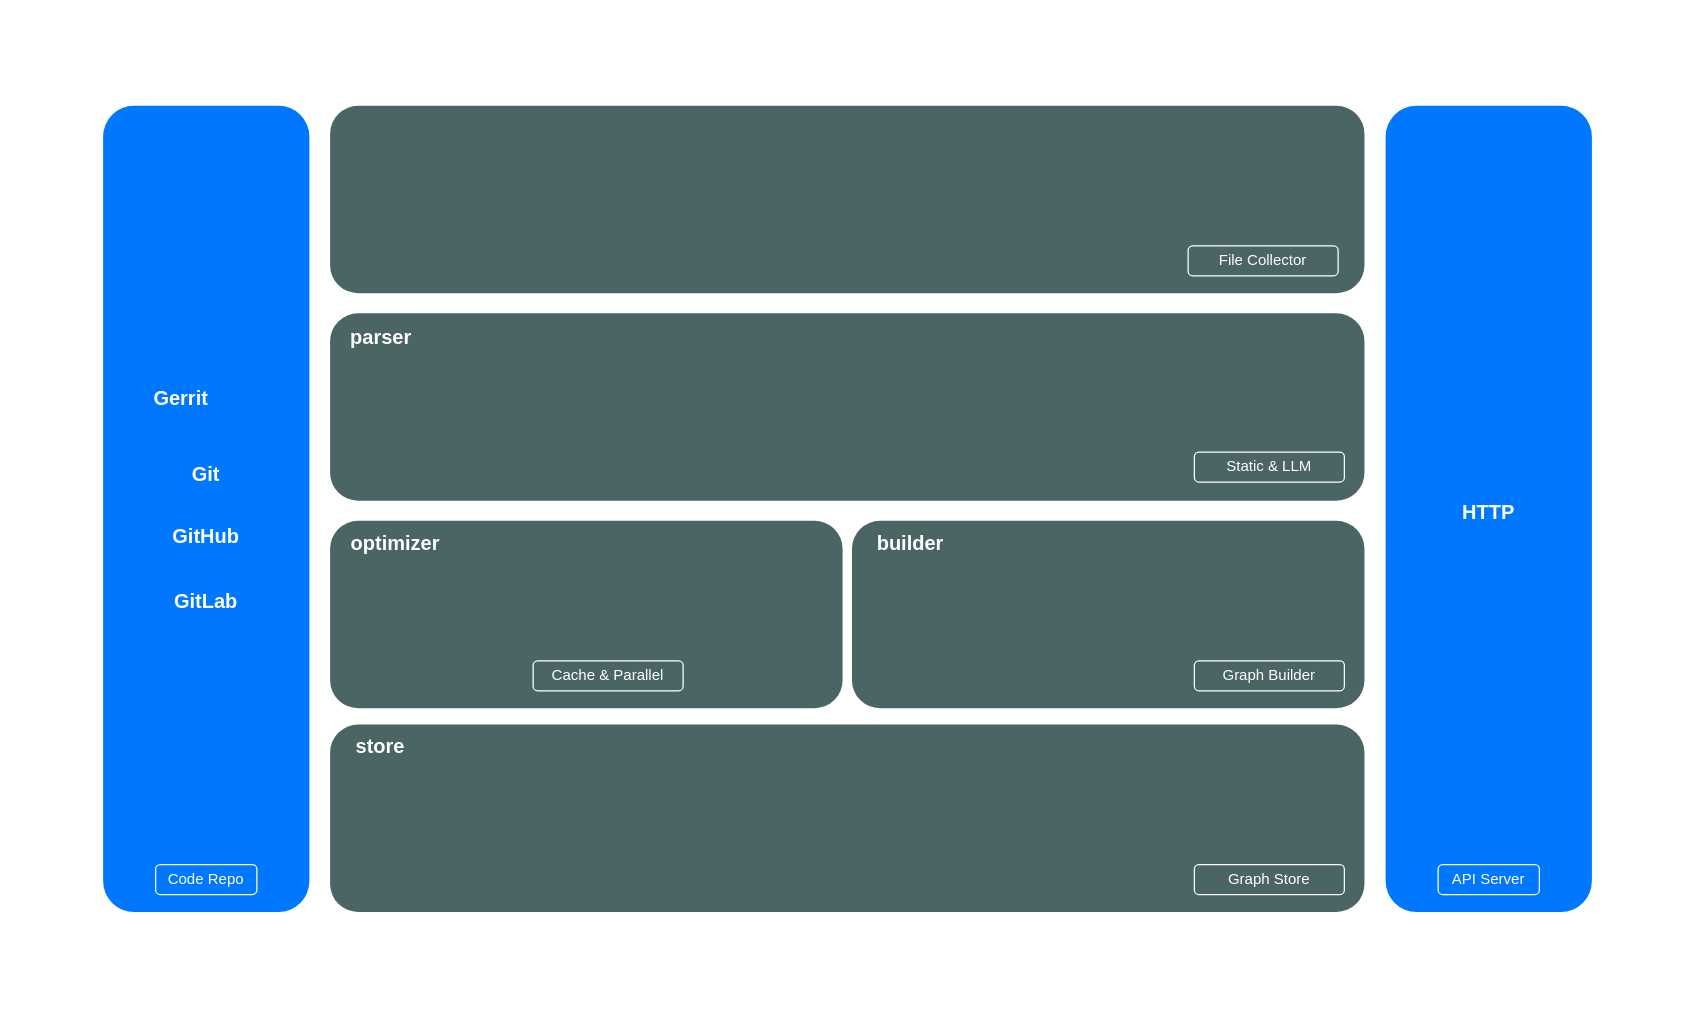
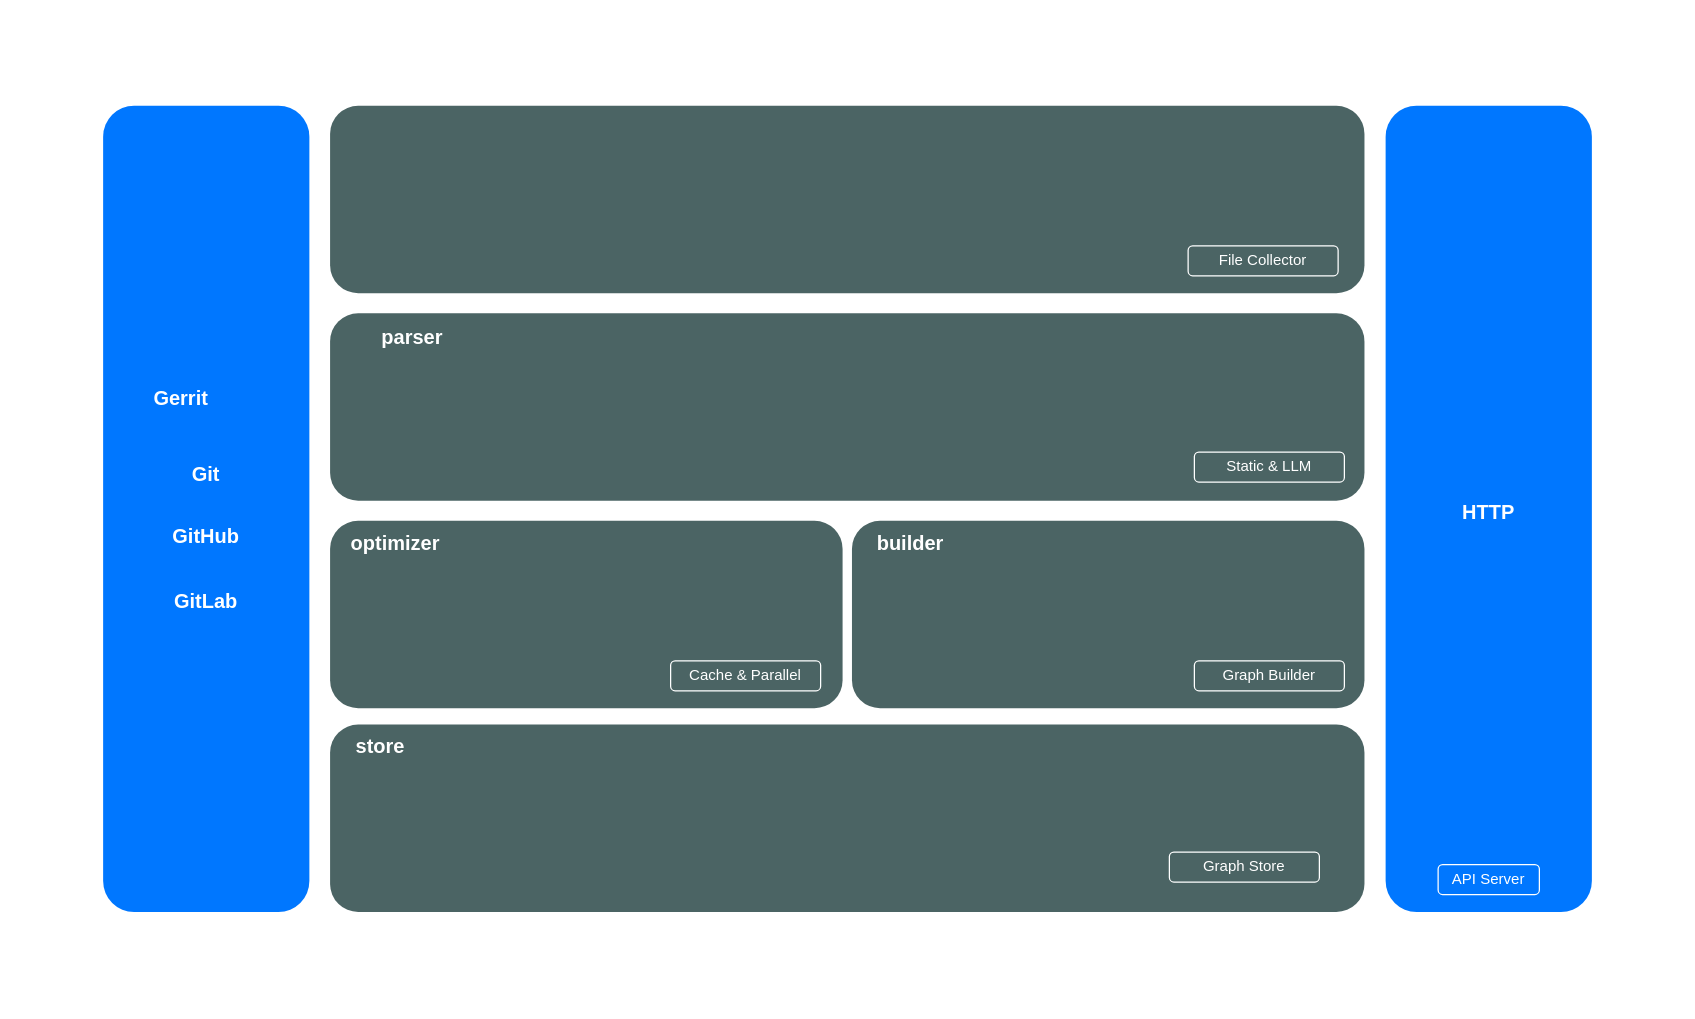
(381, 337) -> (412, 337)
(608, 676) -> (746, 676)
(206, 879) -> none
(1269, 879) -> (1244, 867)
